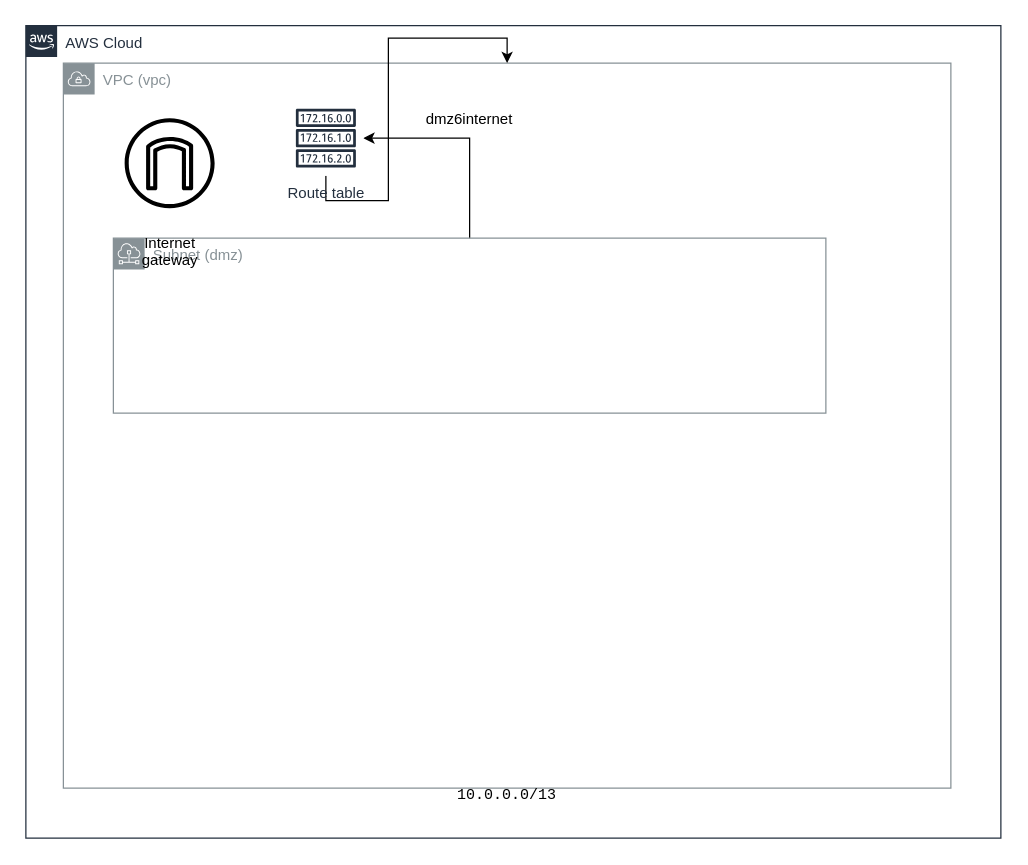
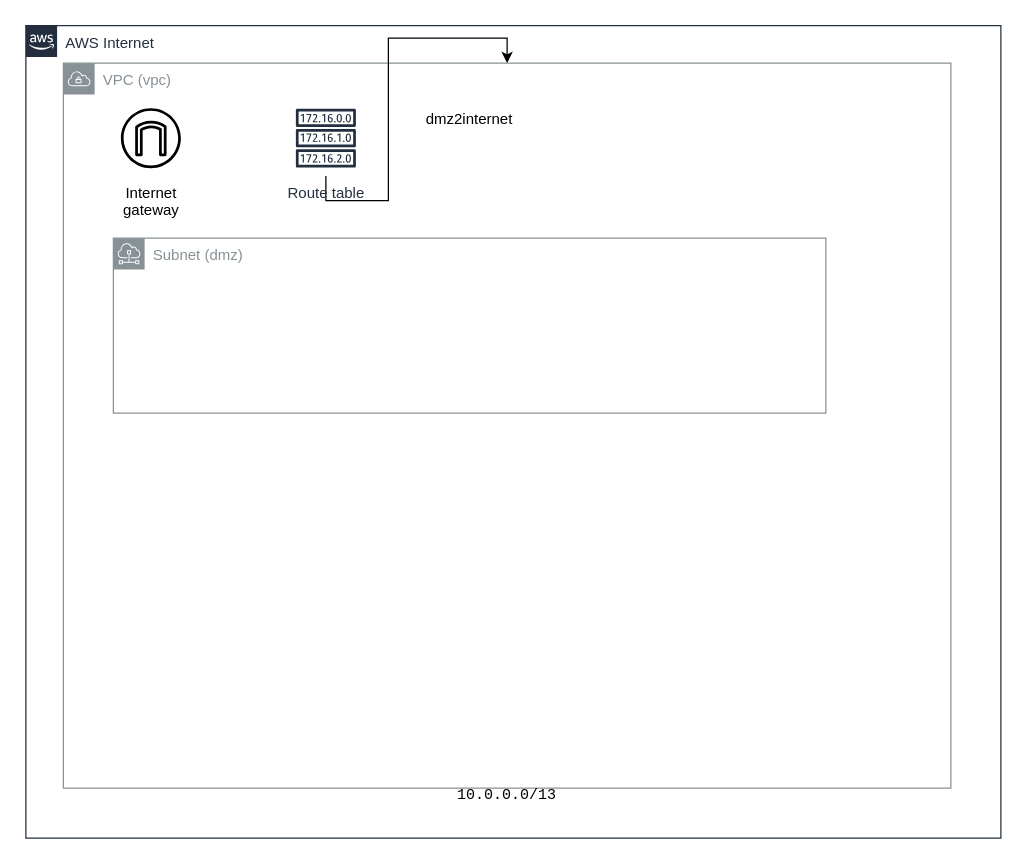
(100, 43) -> (114, 43)
(469, 119) -> (469, 119)
(469, 138) -> none
(169, 163) -> (151, 138)
